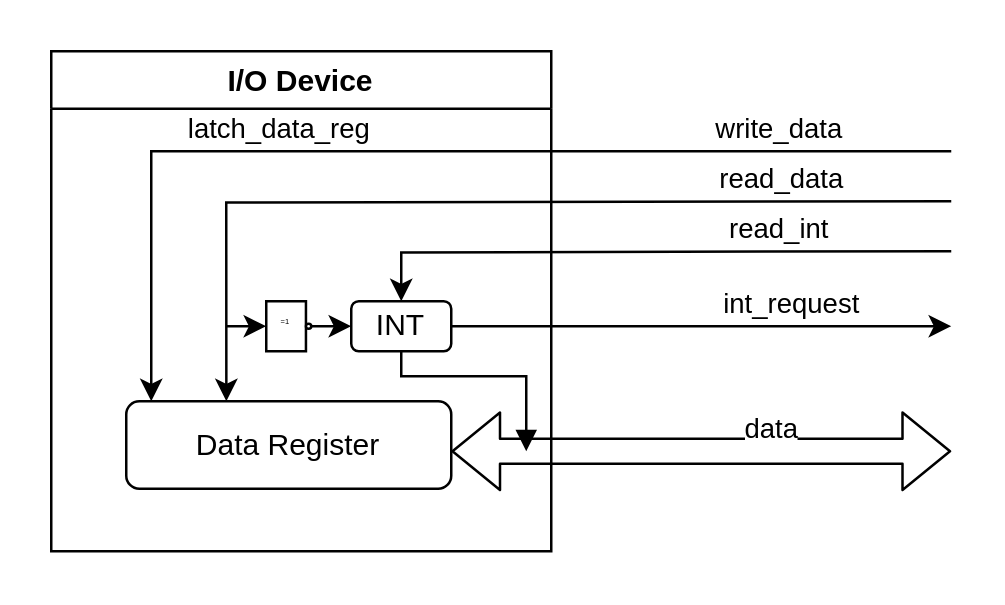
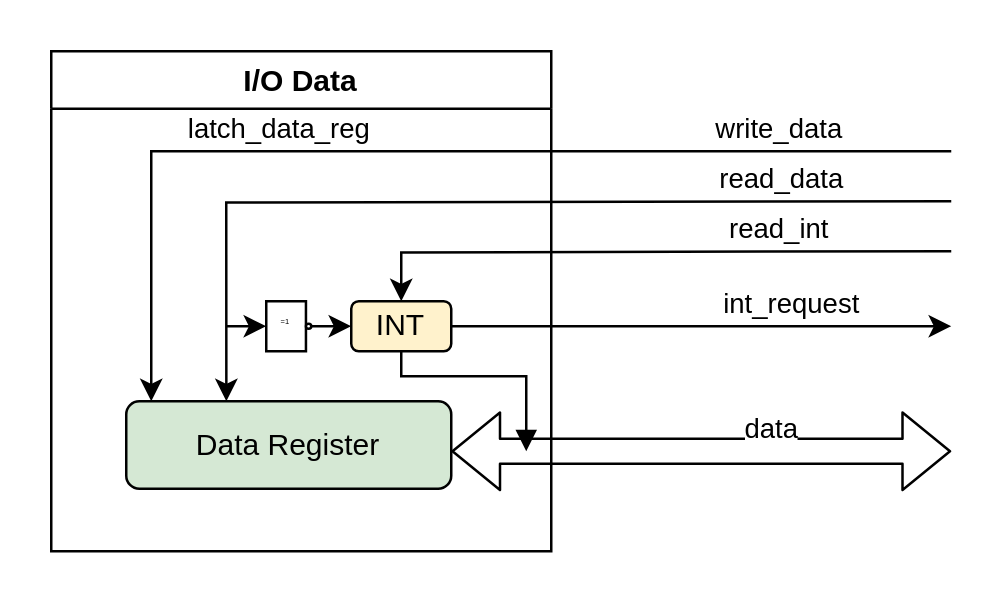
(300, 81) -> (300, 81)
(401, 326) -> (401, 326)
(289, 445) -> (289, 445)
